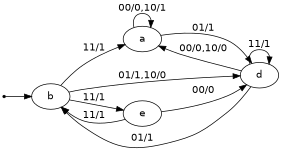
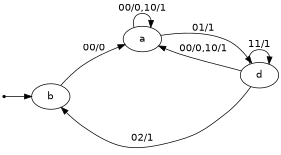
(94, 48) -> (94, 48)
(203, 49) -> (203, 49)
(151, 82) -> none
(142, 114) -> none
(142, 138) -> (142, 138)
